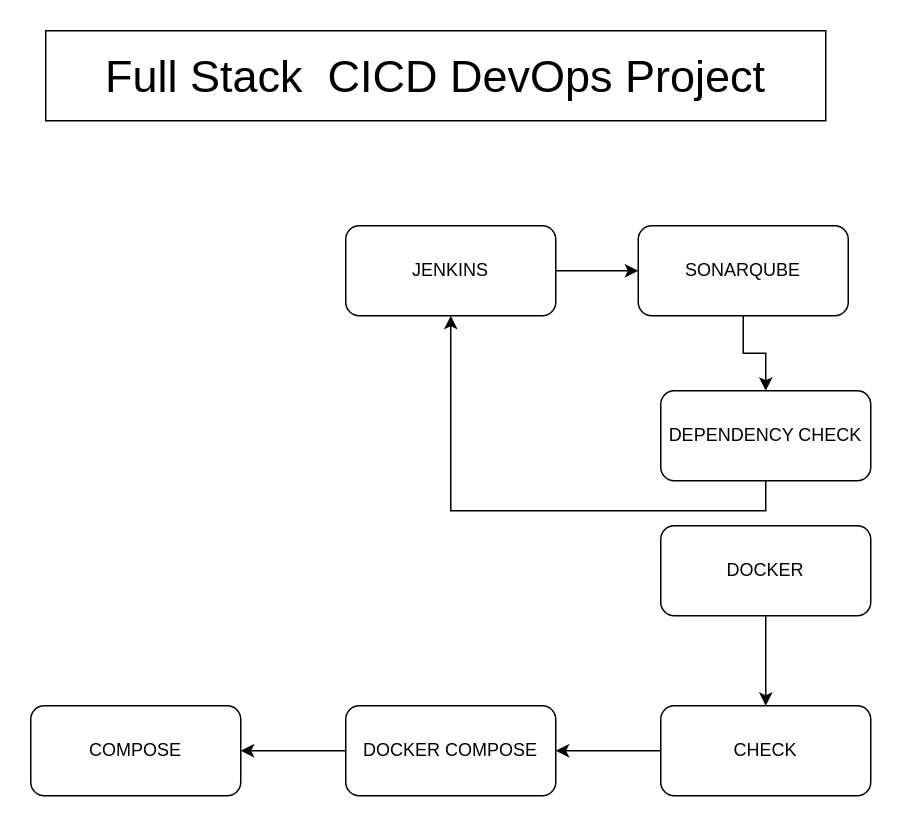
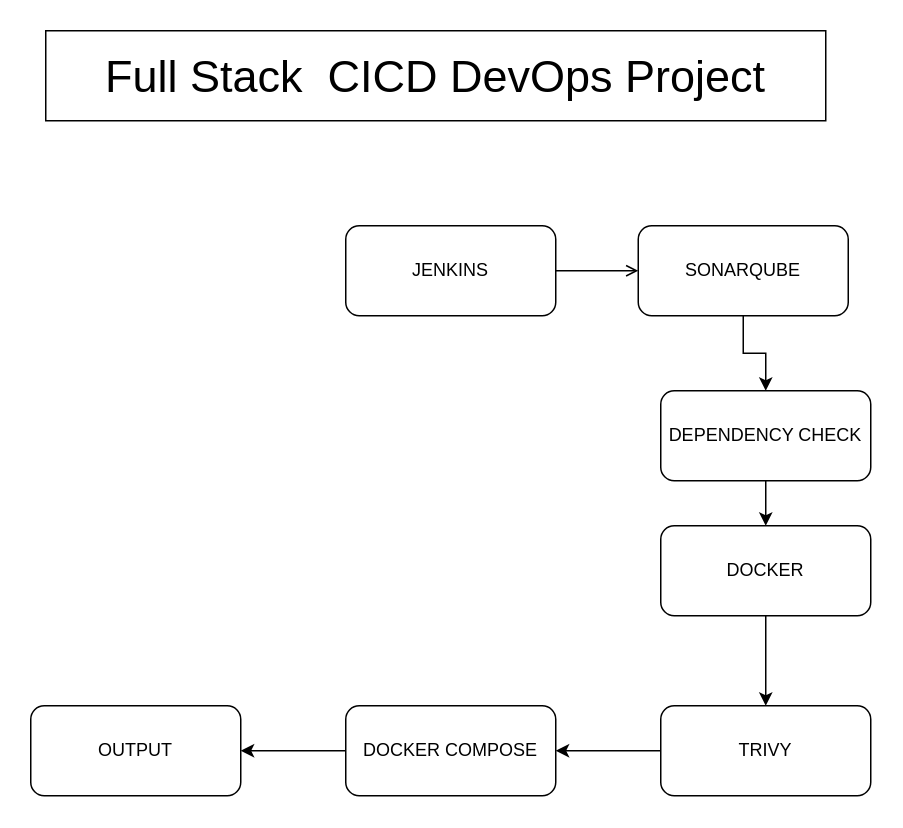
(627, 271) -> (629, 271)
(518, 511) -> (766, 512)
(136, 751) -> (136, 751)
(766, 751) -> (766, 751)
